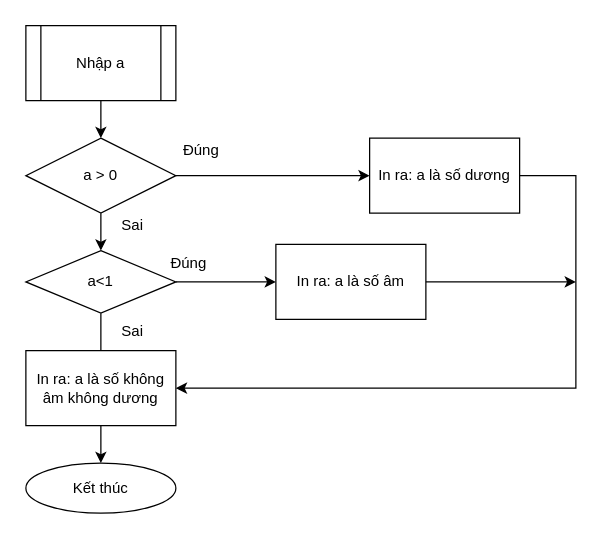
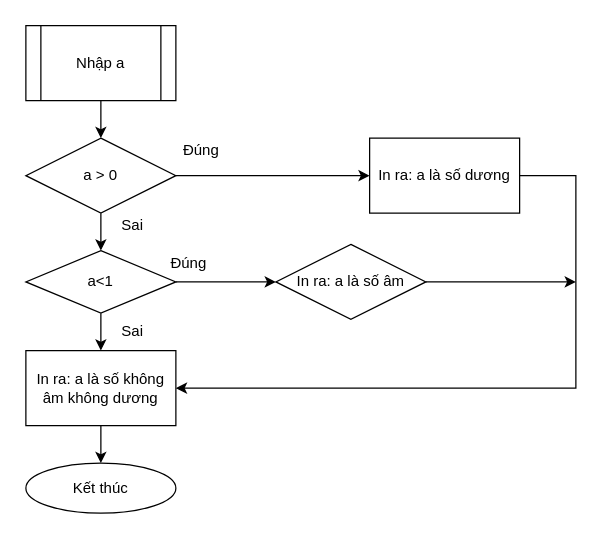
(351, 282) -> (351, 282)
(101, 344) -> (101, 341)
